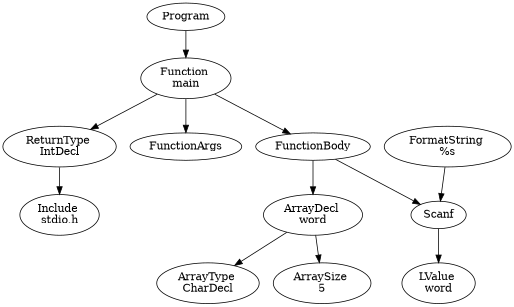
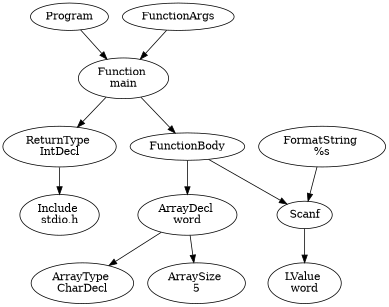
(186, 112) -> (156, 42)
